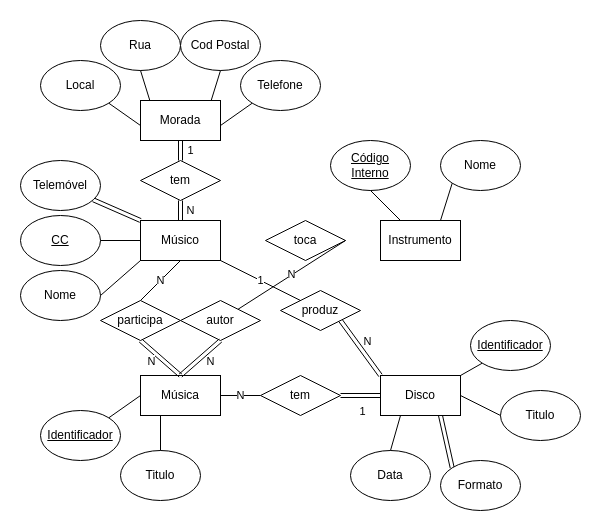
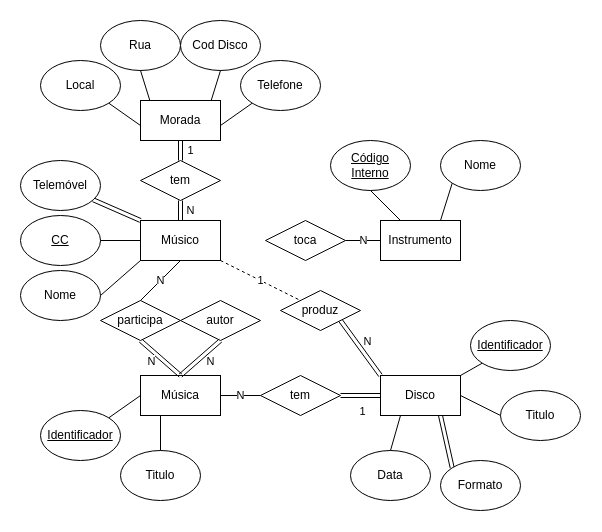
(221, 46) -> (221, 46)
(292, 275) -> (363, 241)
(258, 279) -> (258, 279)
